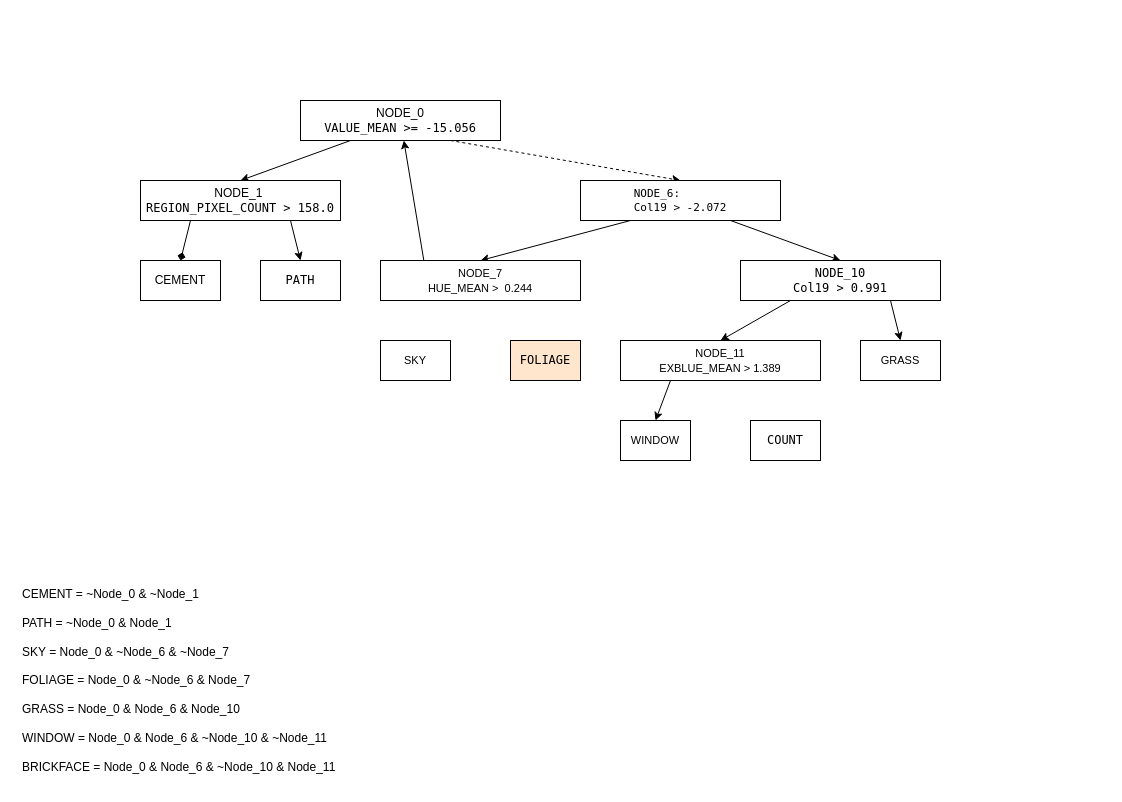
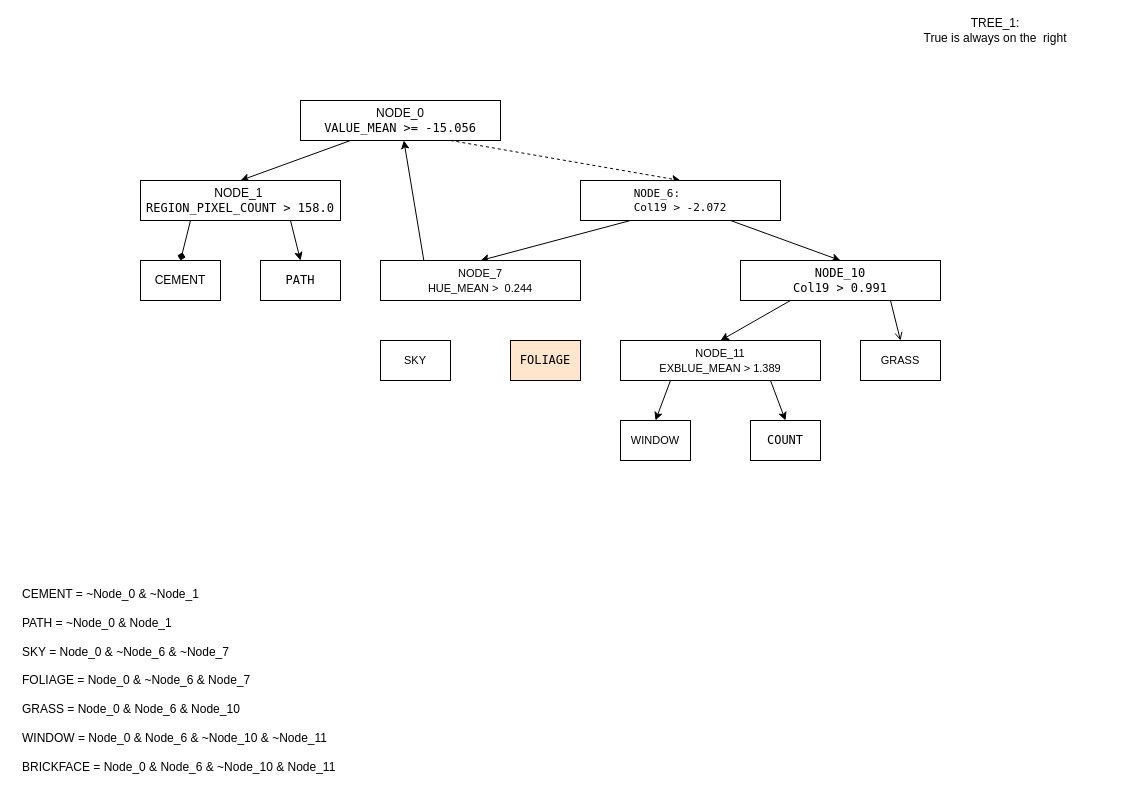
none -> (996, 31)
(898, 332) -> (899, 334)
none -> (777, 398)
